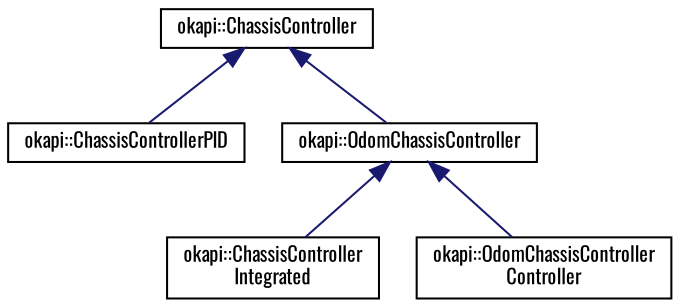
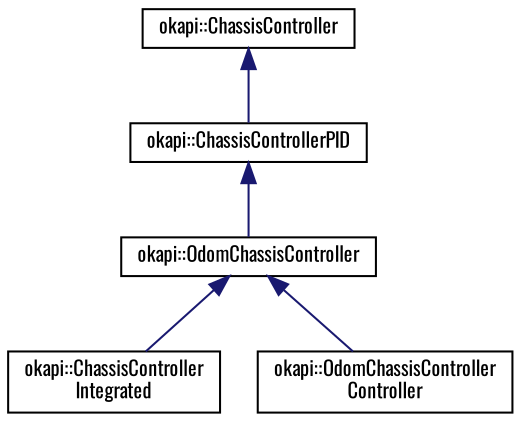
(346, 92) -> (249, 210)
